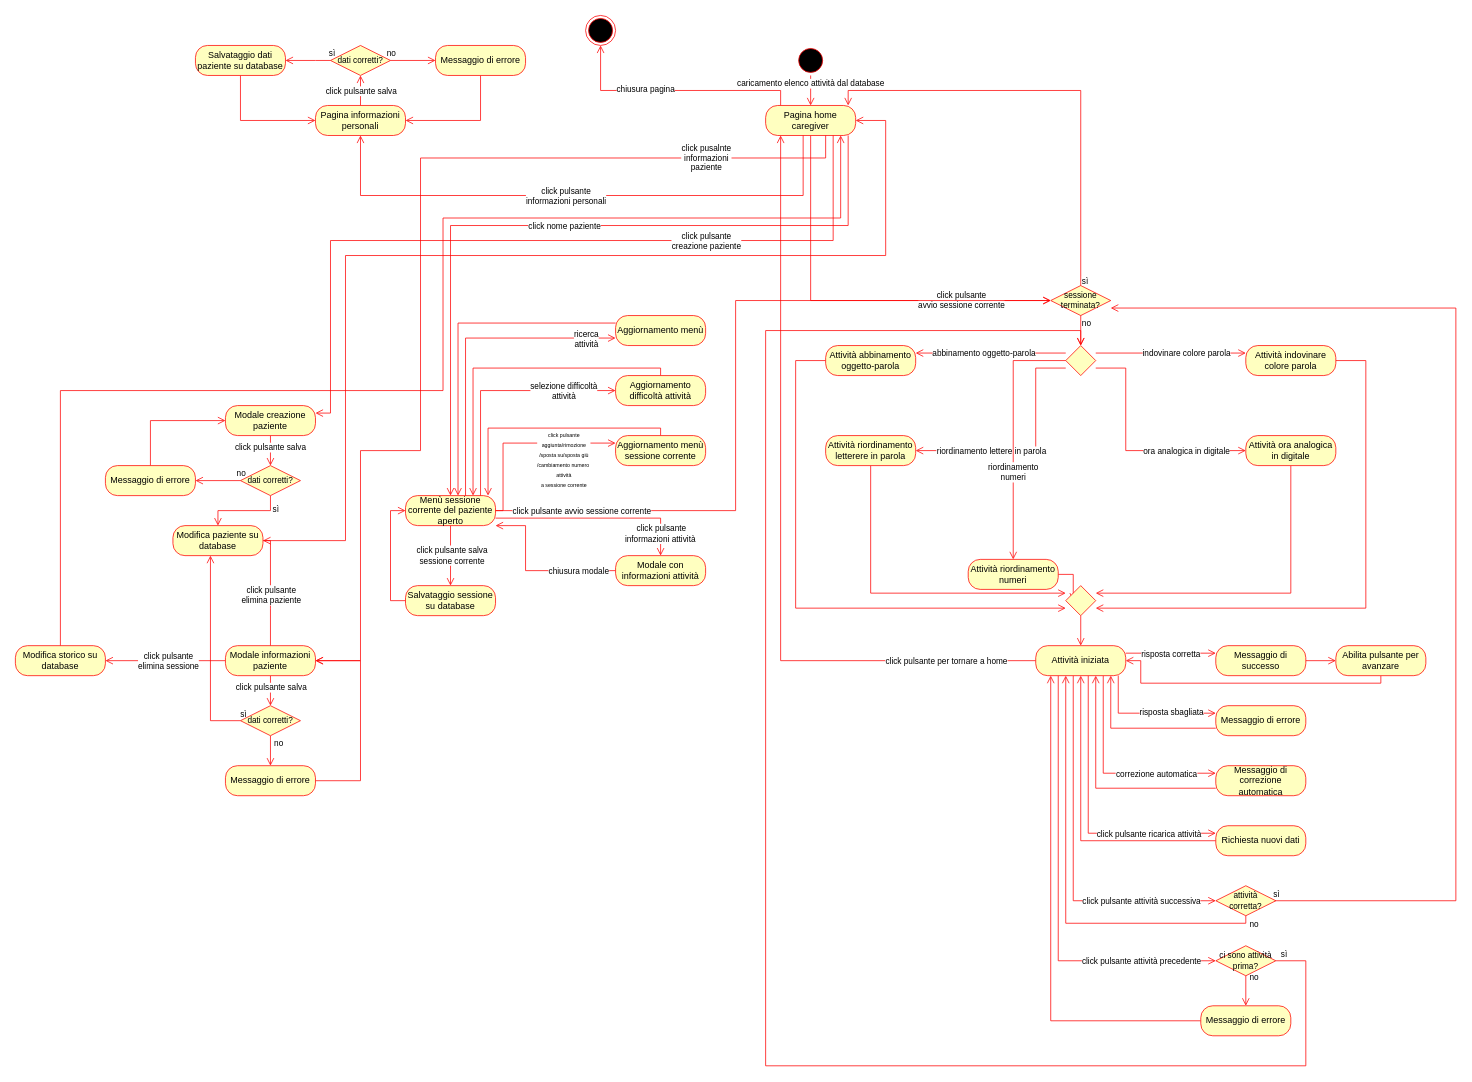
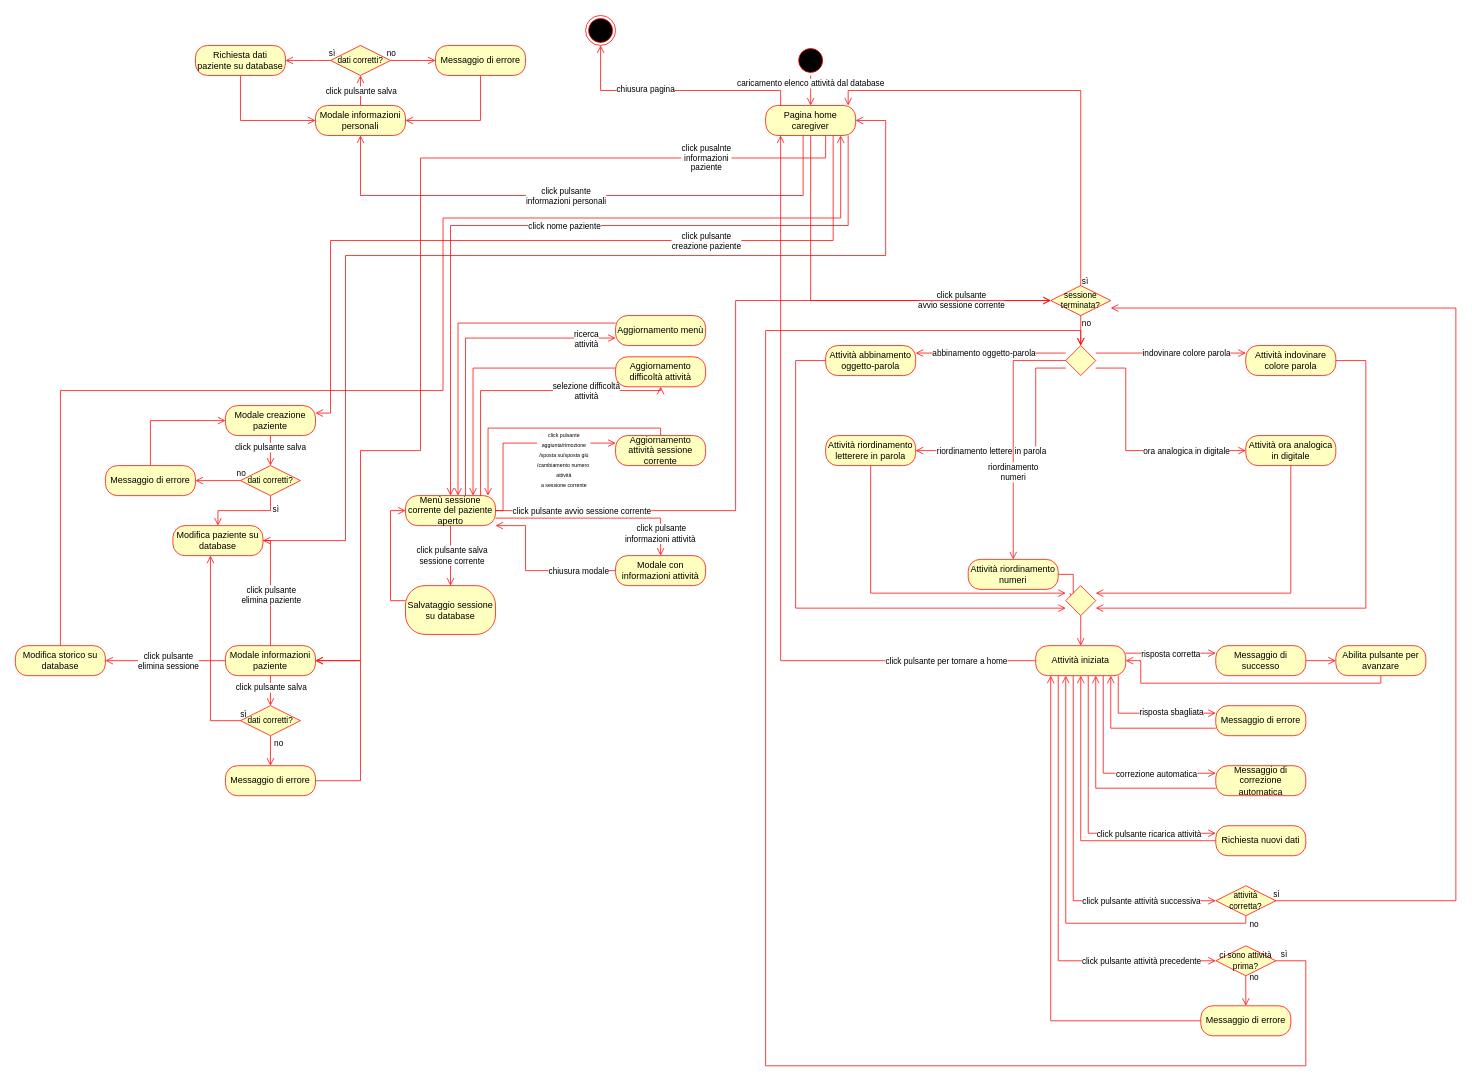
(240, 60) -> (240, 60)
(360, 120) -> (360, 120)
(660, 390) -> (660, 372)
(660, 450) -> (660, 450)
(450, 600) -> (450, 610)
